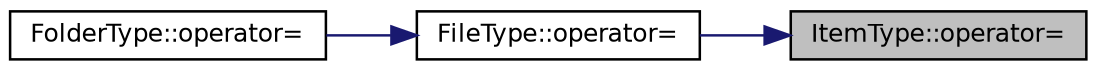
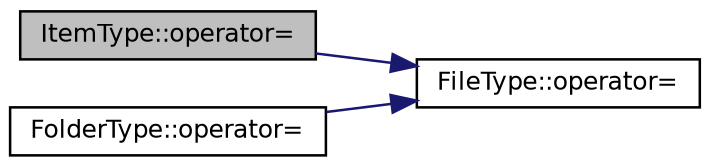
(732, 35) -> (353, 58)
